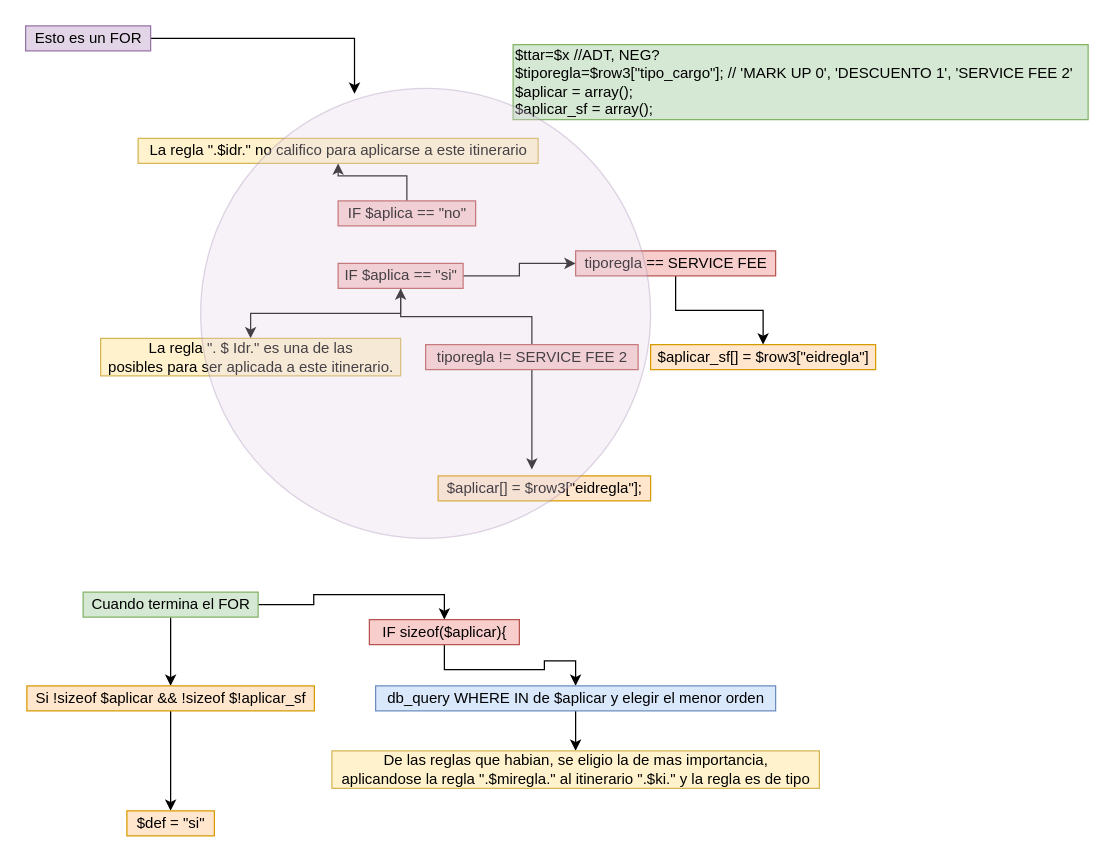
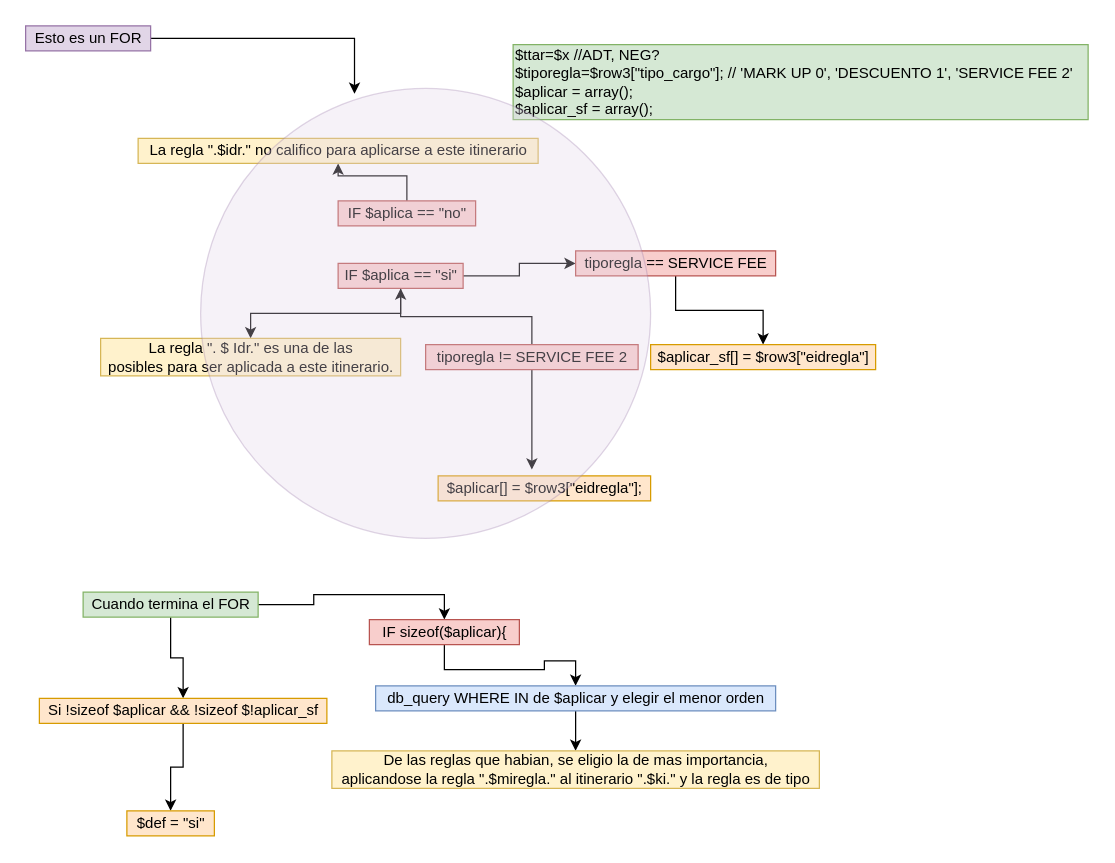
(171, 698) -> (183, 711)
